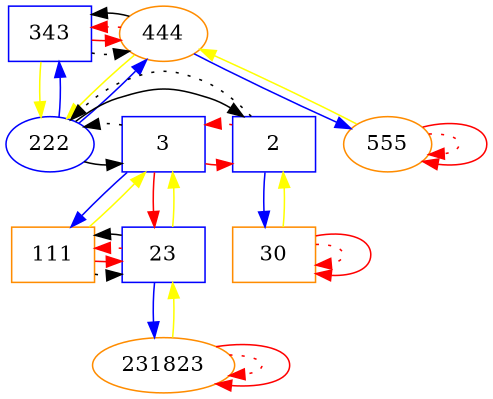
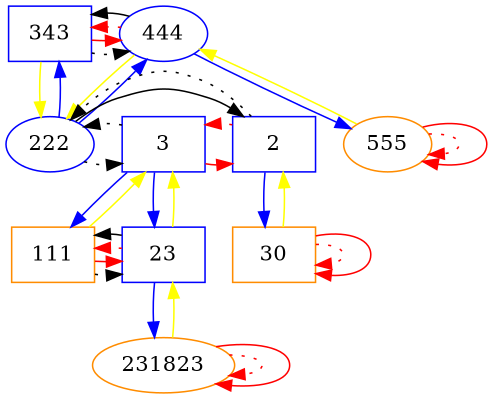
(164, 34) -> (164, 34)
(95, 164) -> (95, 164)
(153, 192) -> (153, 192)
